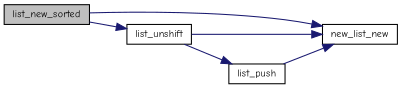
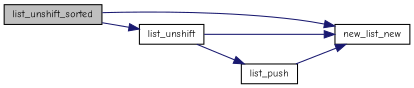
(47, 15) -> (53, 15)
